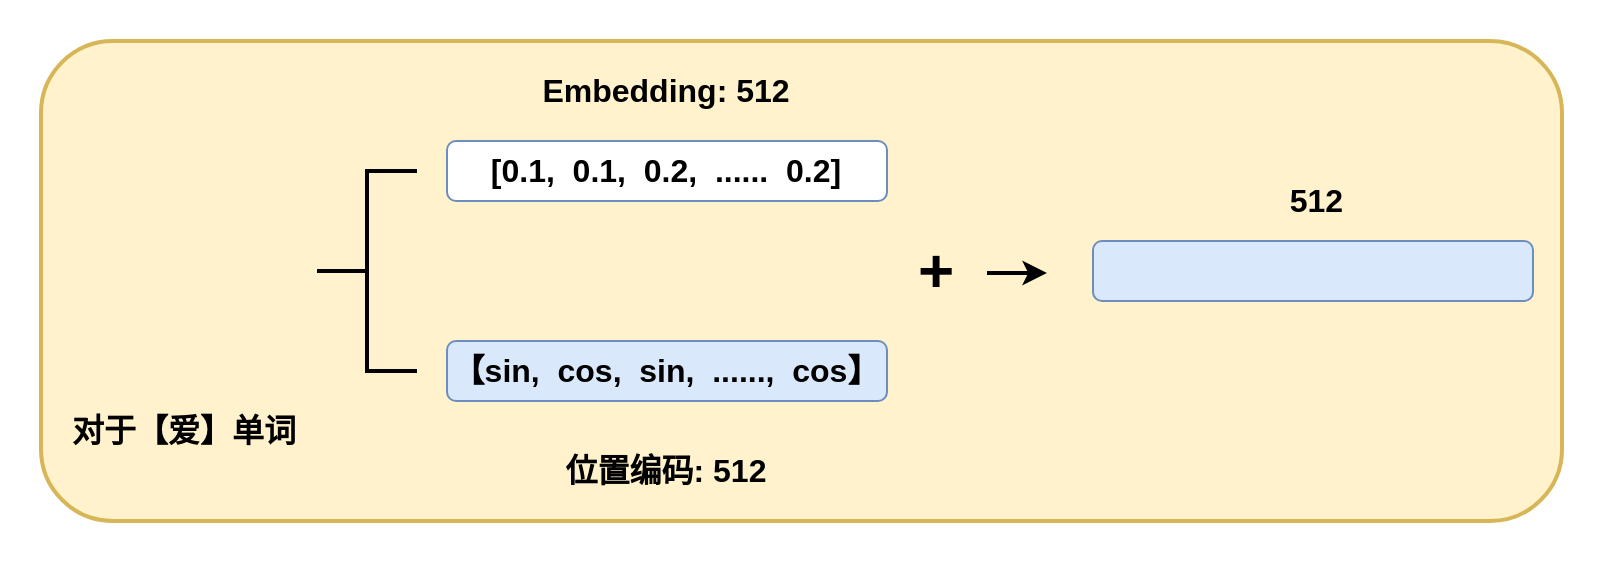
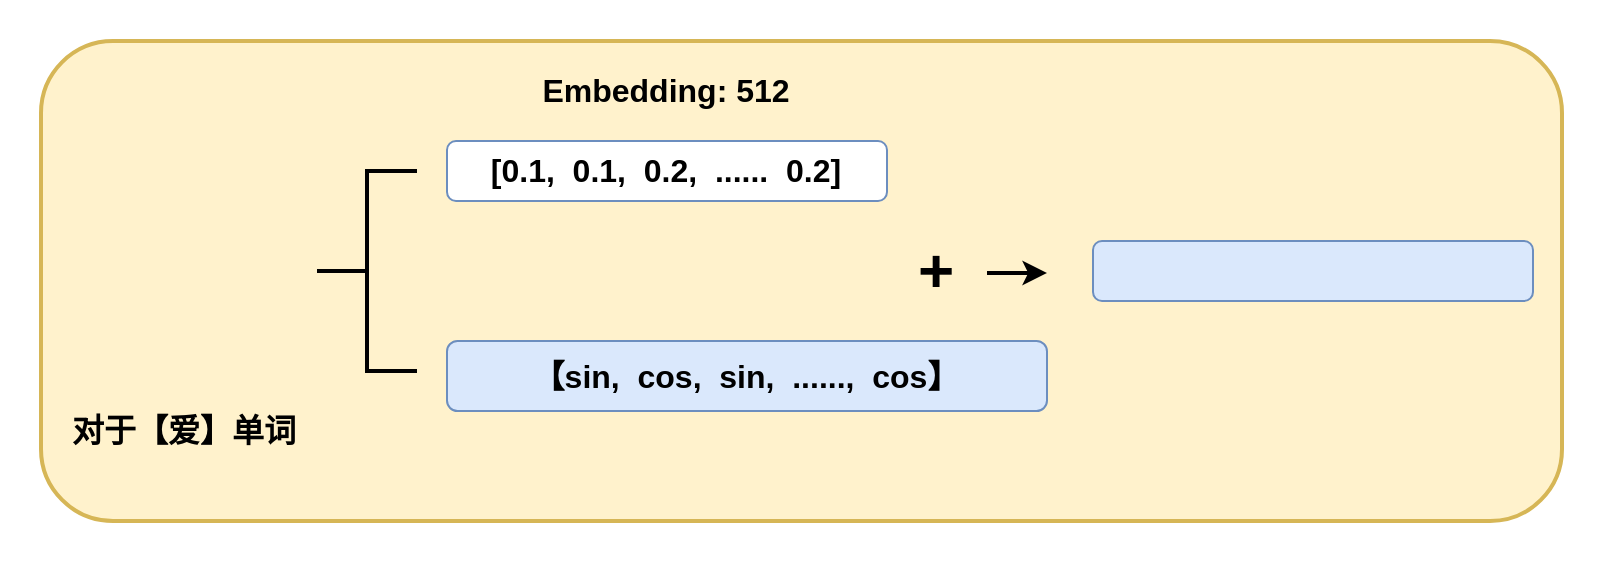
(1313, 201) -> none
(667, 371) -> (747, 376)
(667, 471) -> none
